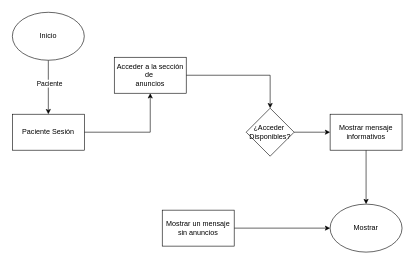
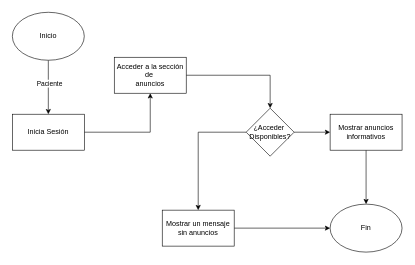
(48, 132) -> (48, 132)
none -> (198, 132)
(366, 132) -> (366, 132)
(366, 228) -> (366, 228)
